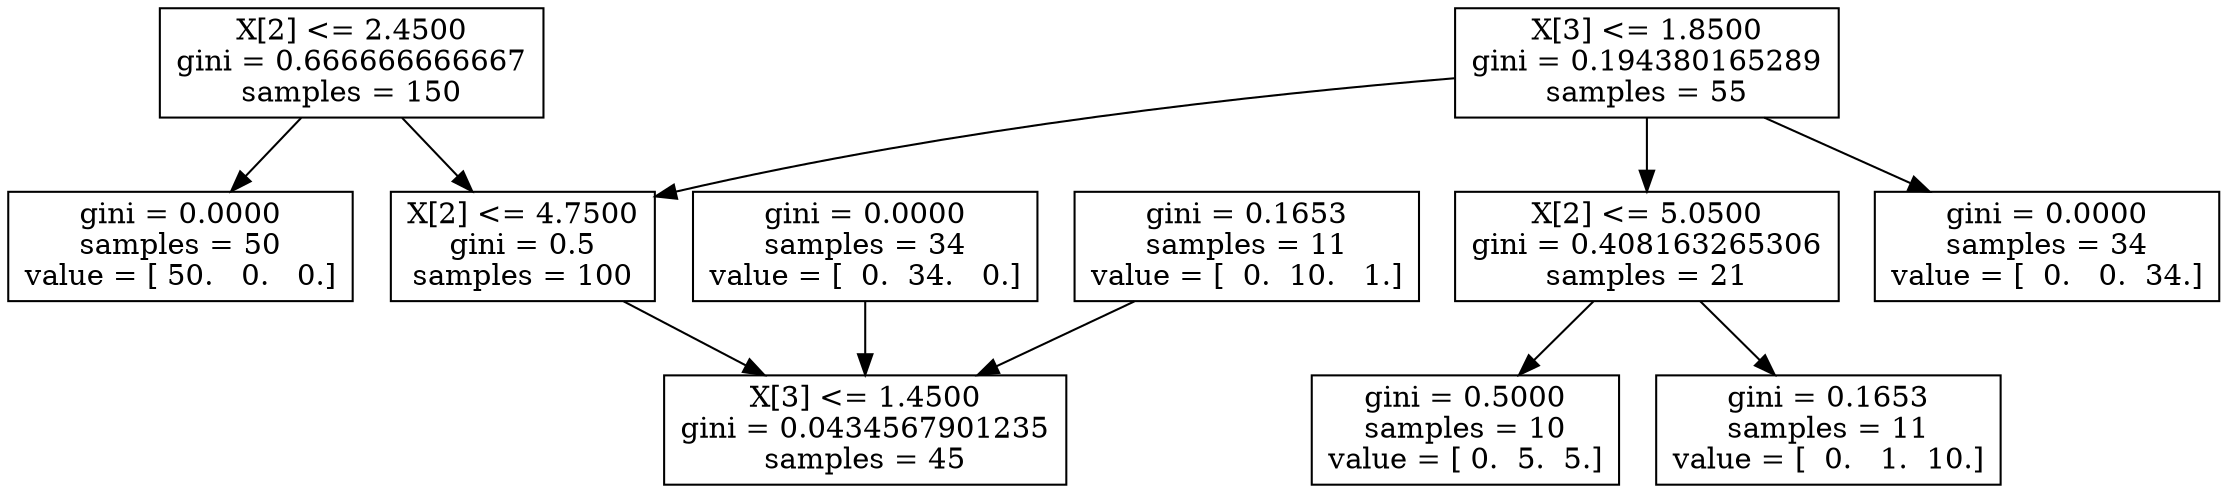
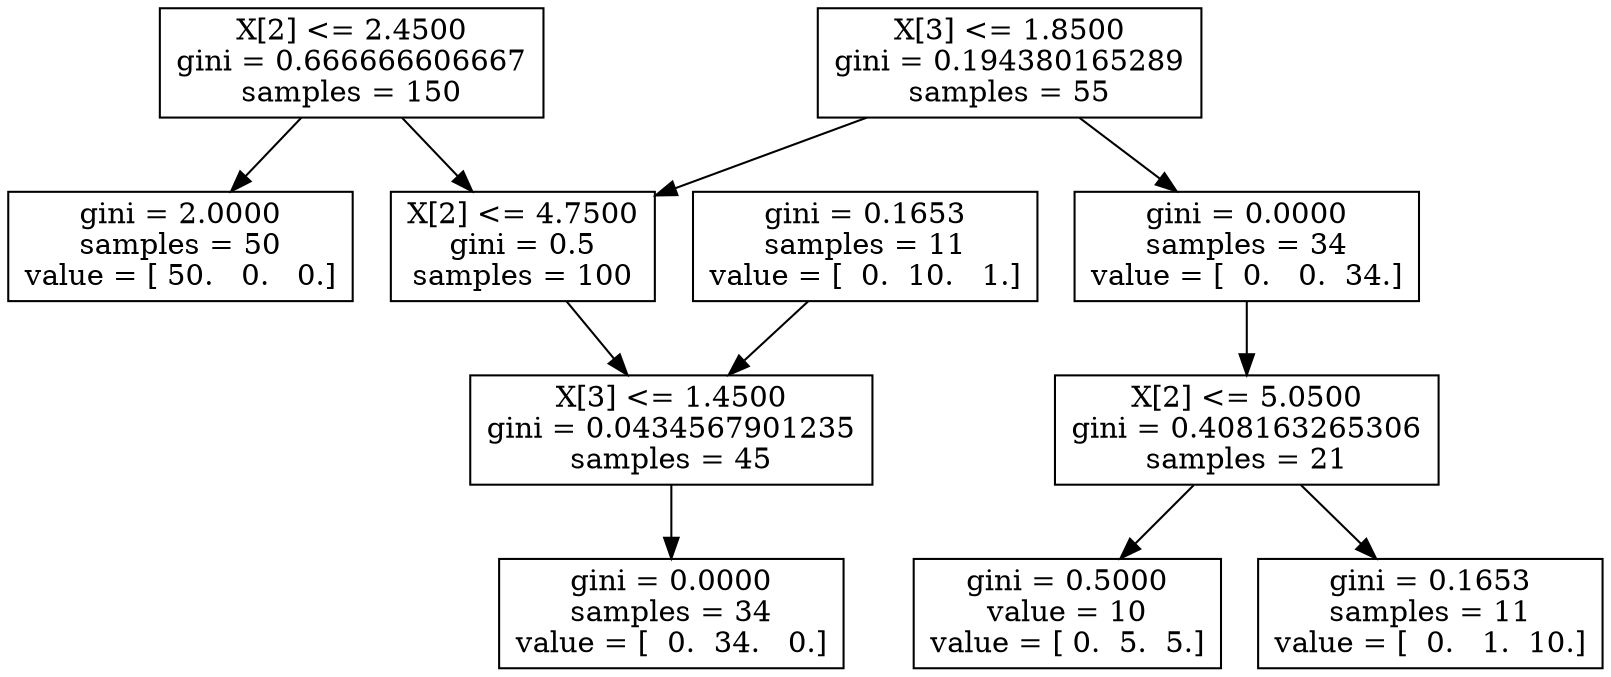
(352, 63) -> (352, 63)
(1647, 144) -> (1247, 328)
(180, 246) -> (180, 246)
(865, 328) -> (671, 511)
(1465, 430) -> (1067, 614)
